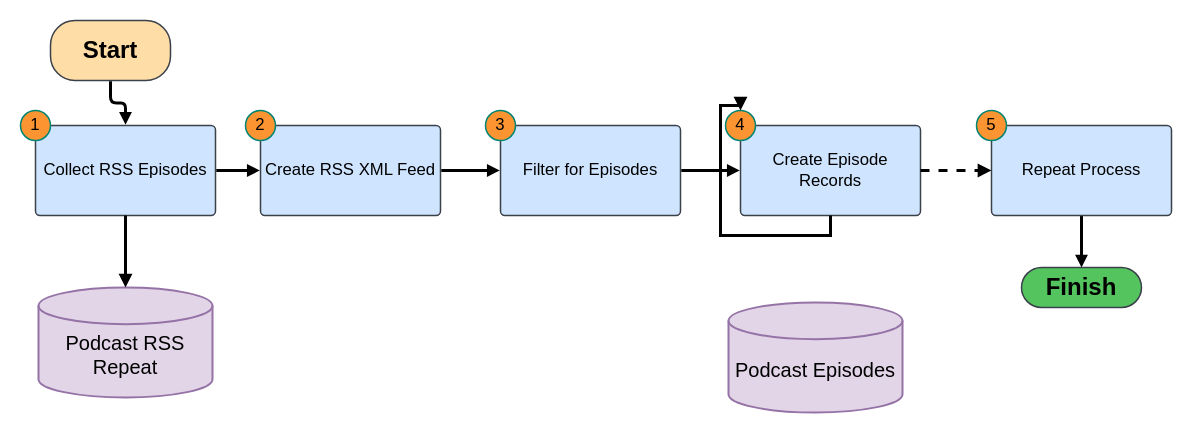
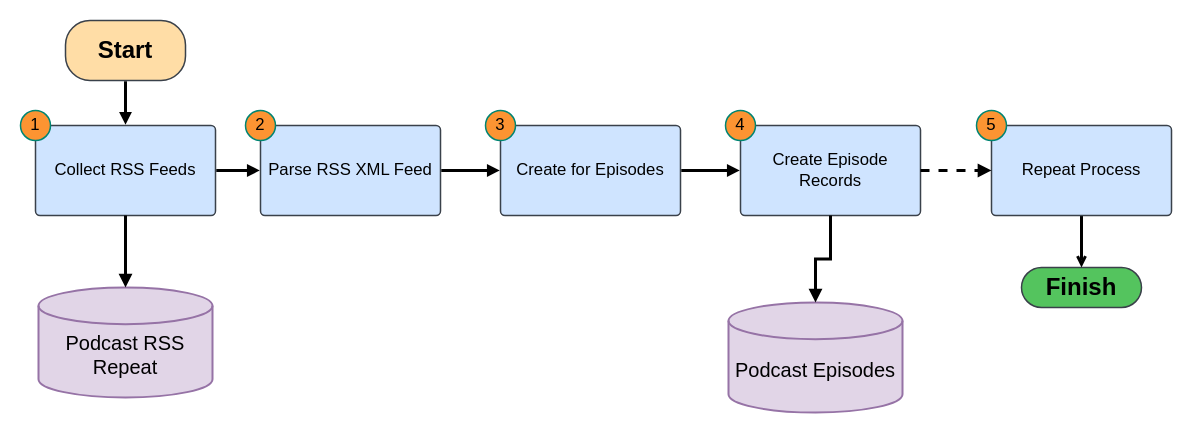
(111, 51) -> (126, 51)
(126, 171) -> (126, 171)
(351, 171) -> (351, 171)
(591, 171) -> (591, 171)
(721, 215) -> (822, 259)
(1082, 254) -> (1082, 255)
